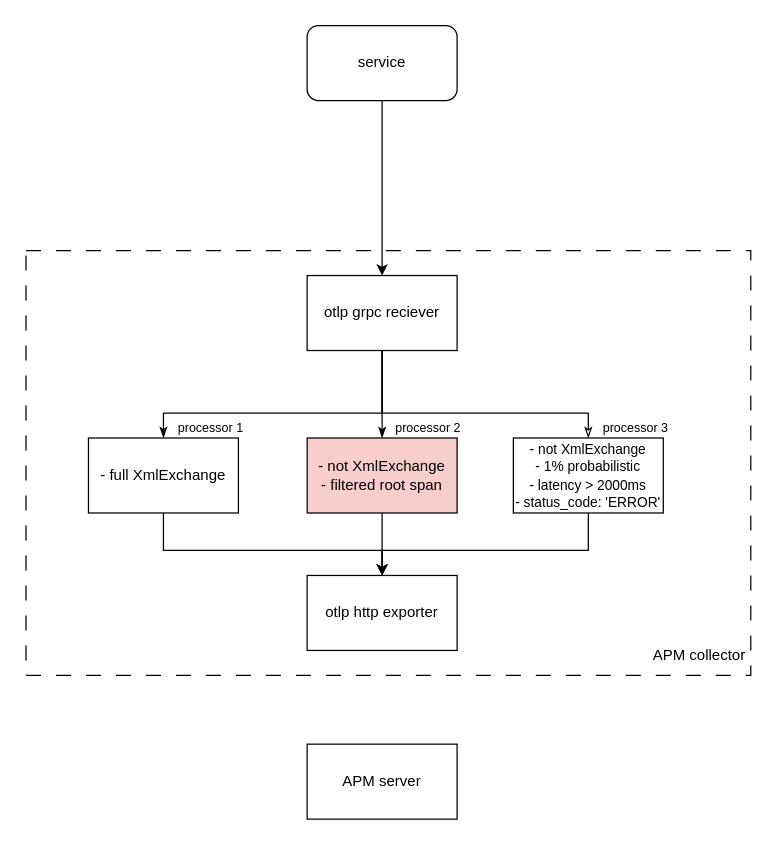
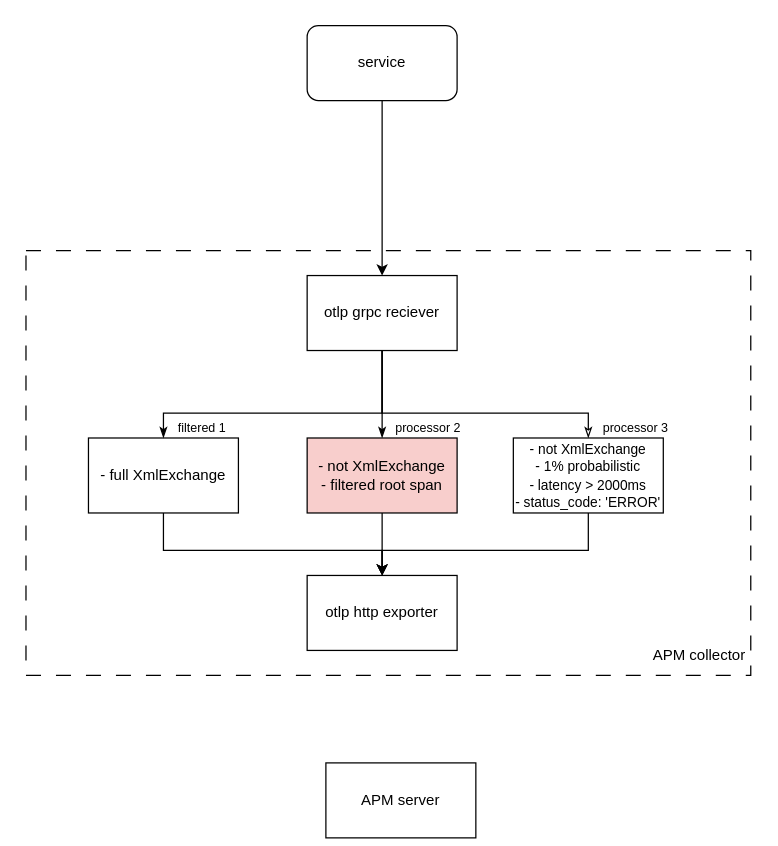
(214, 437) -> (208, 429)
(382, 782) -> (401, 801)
